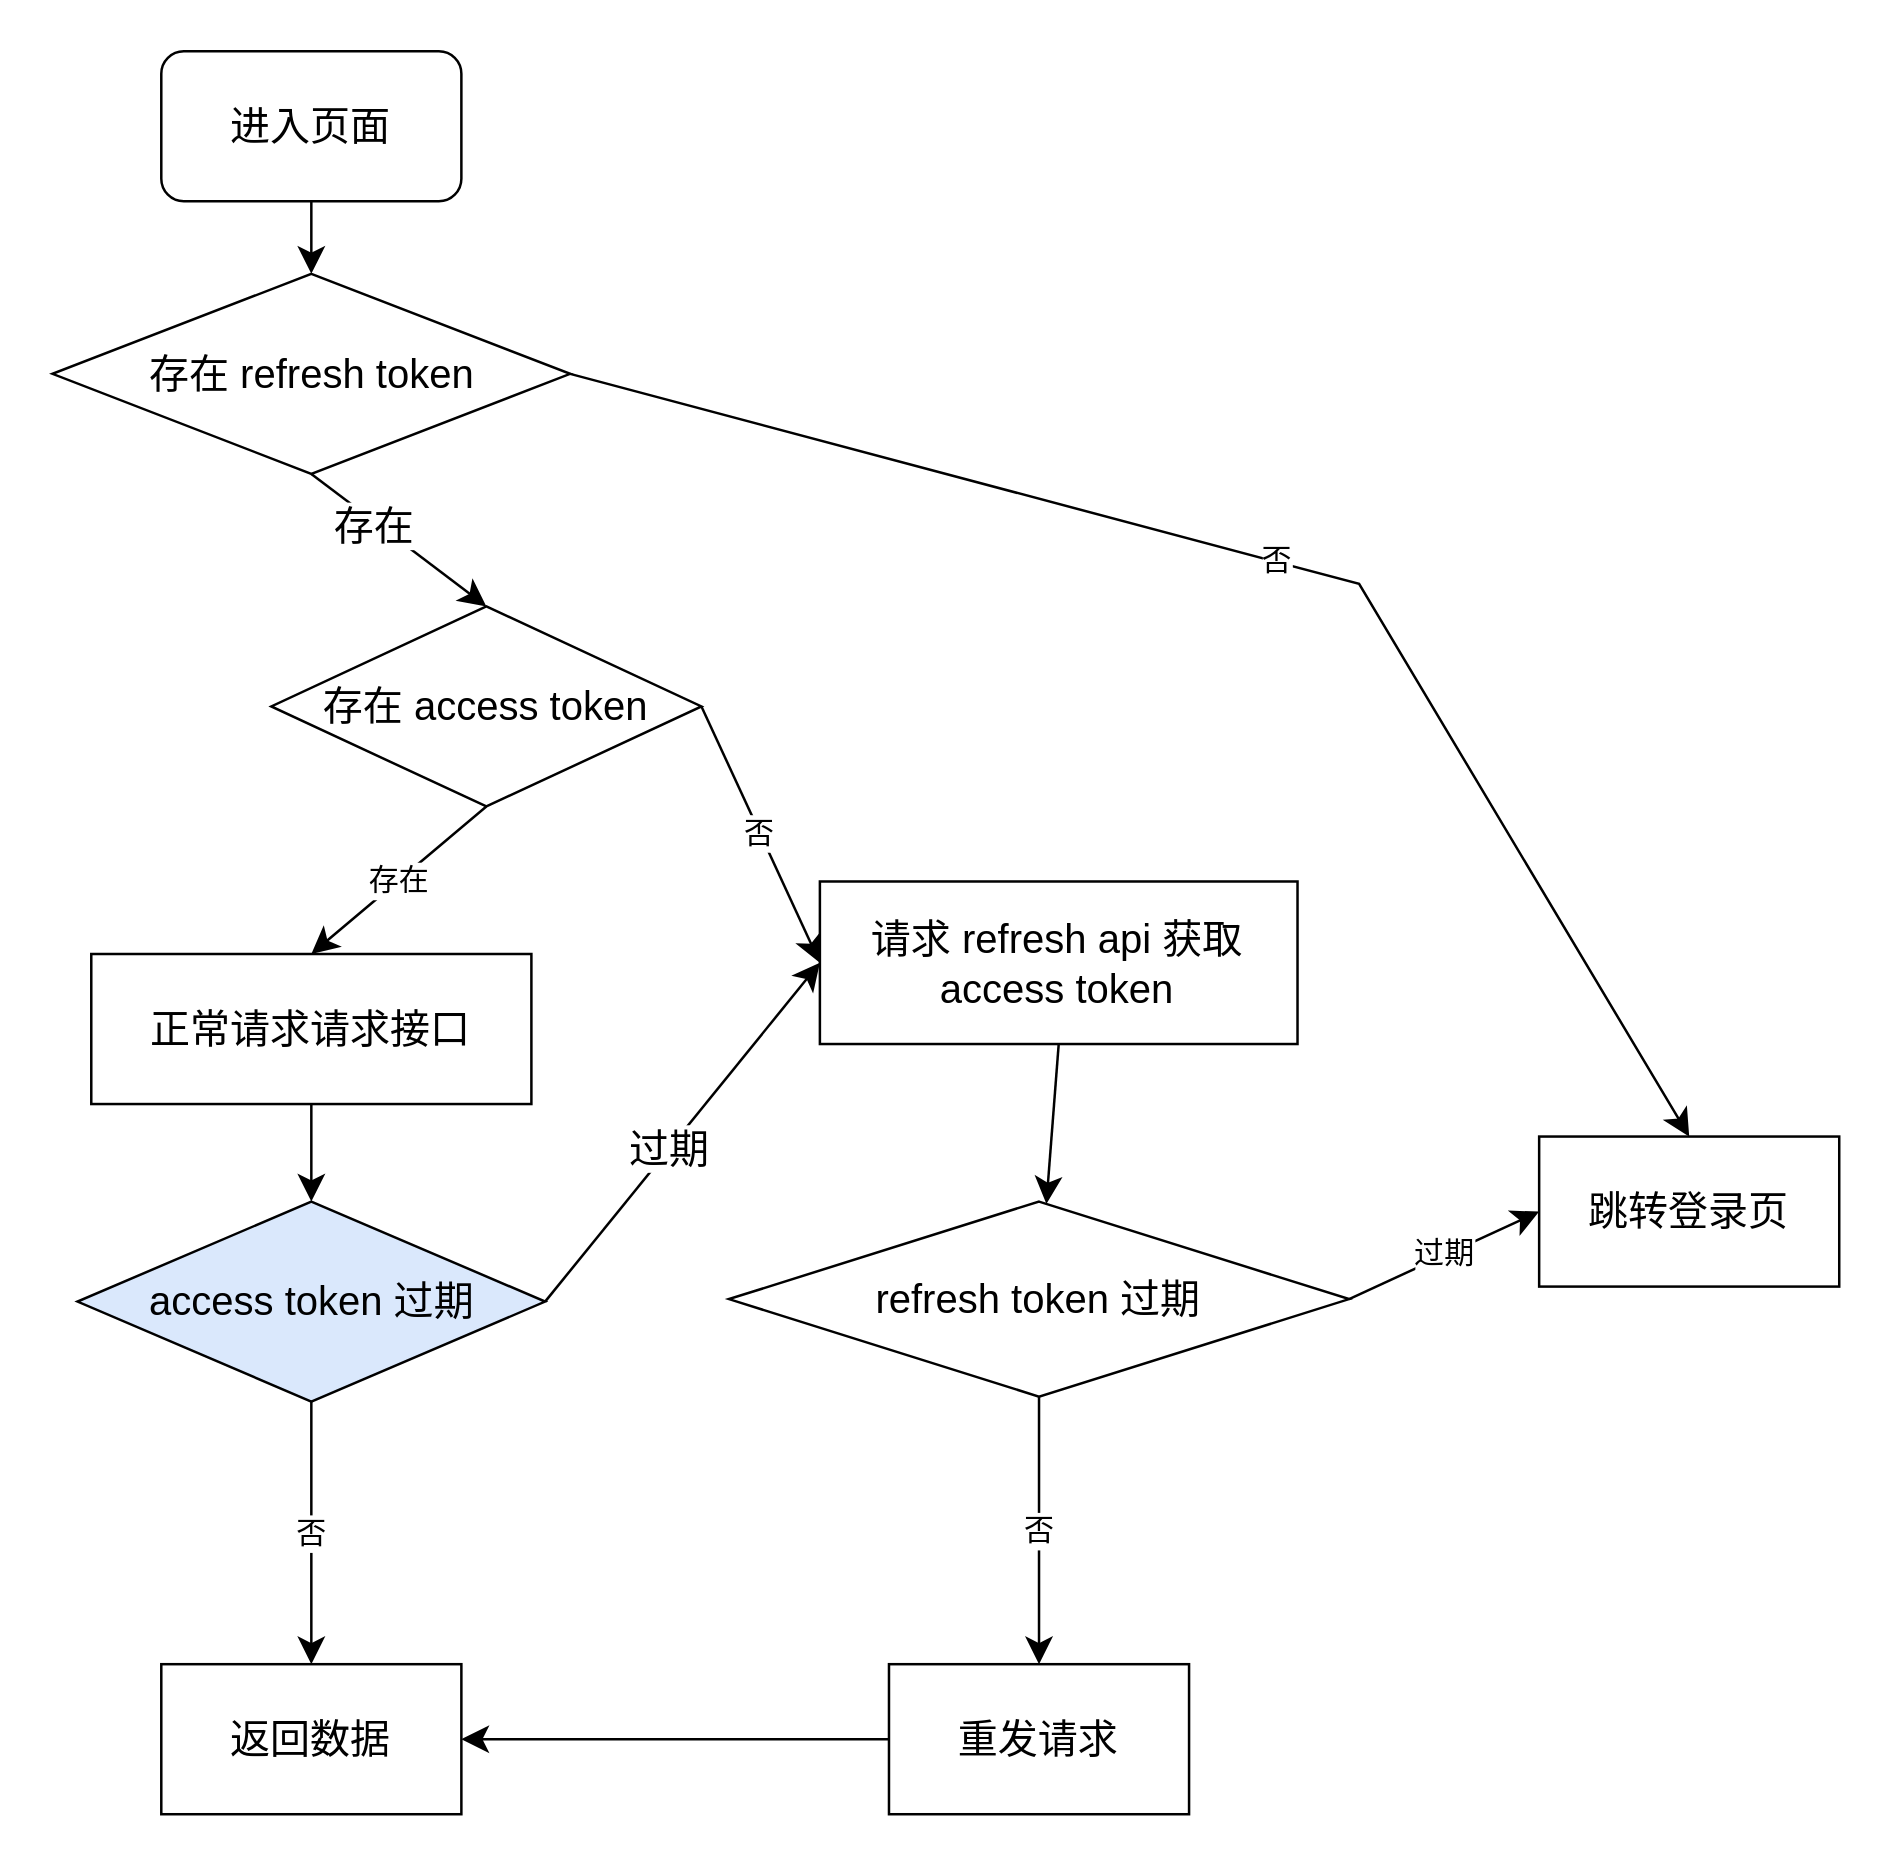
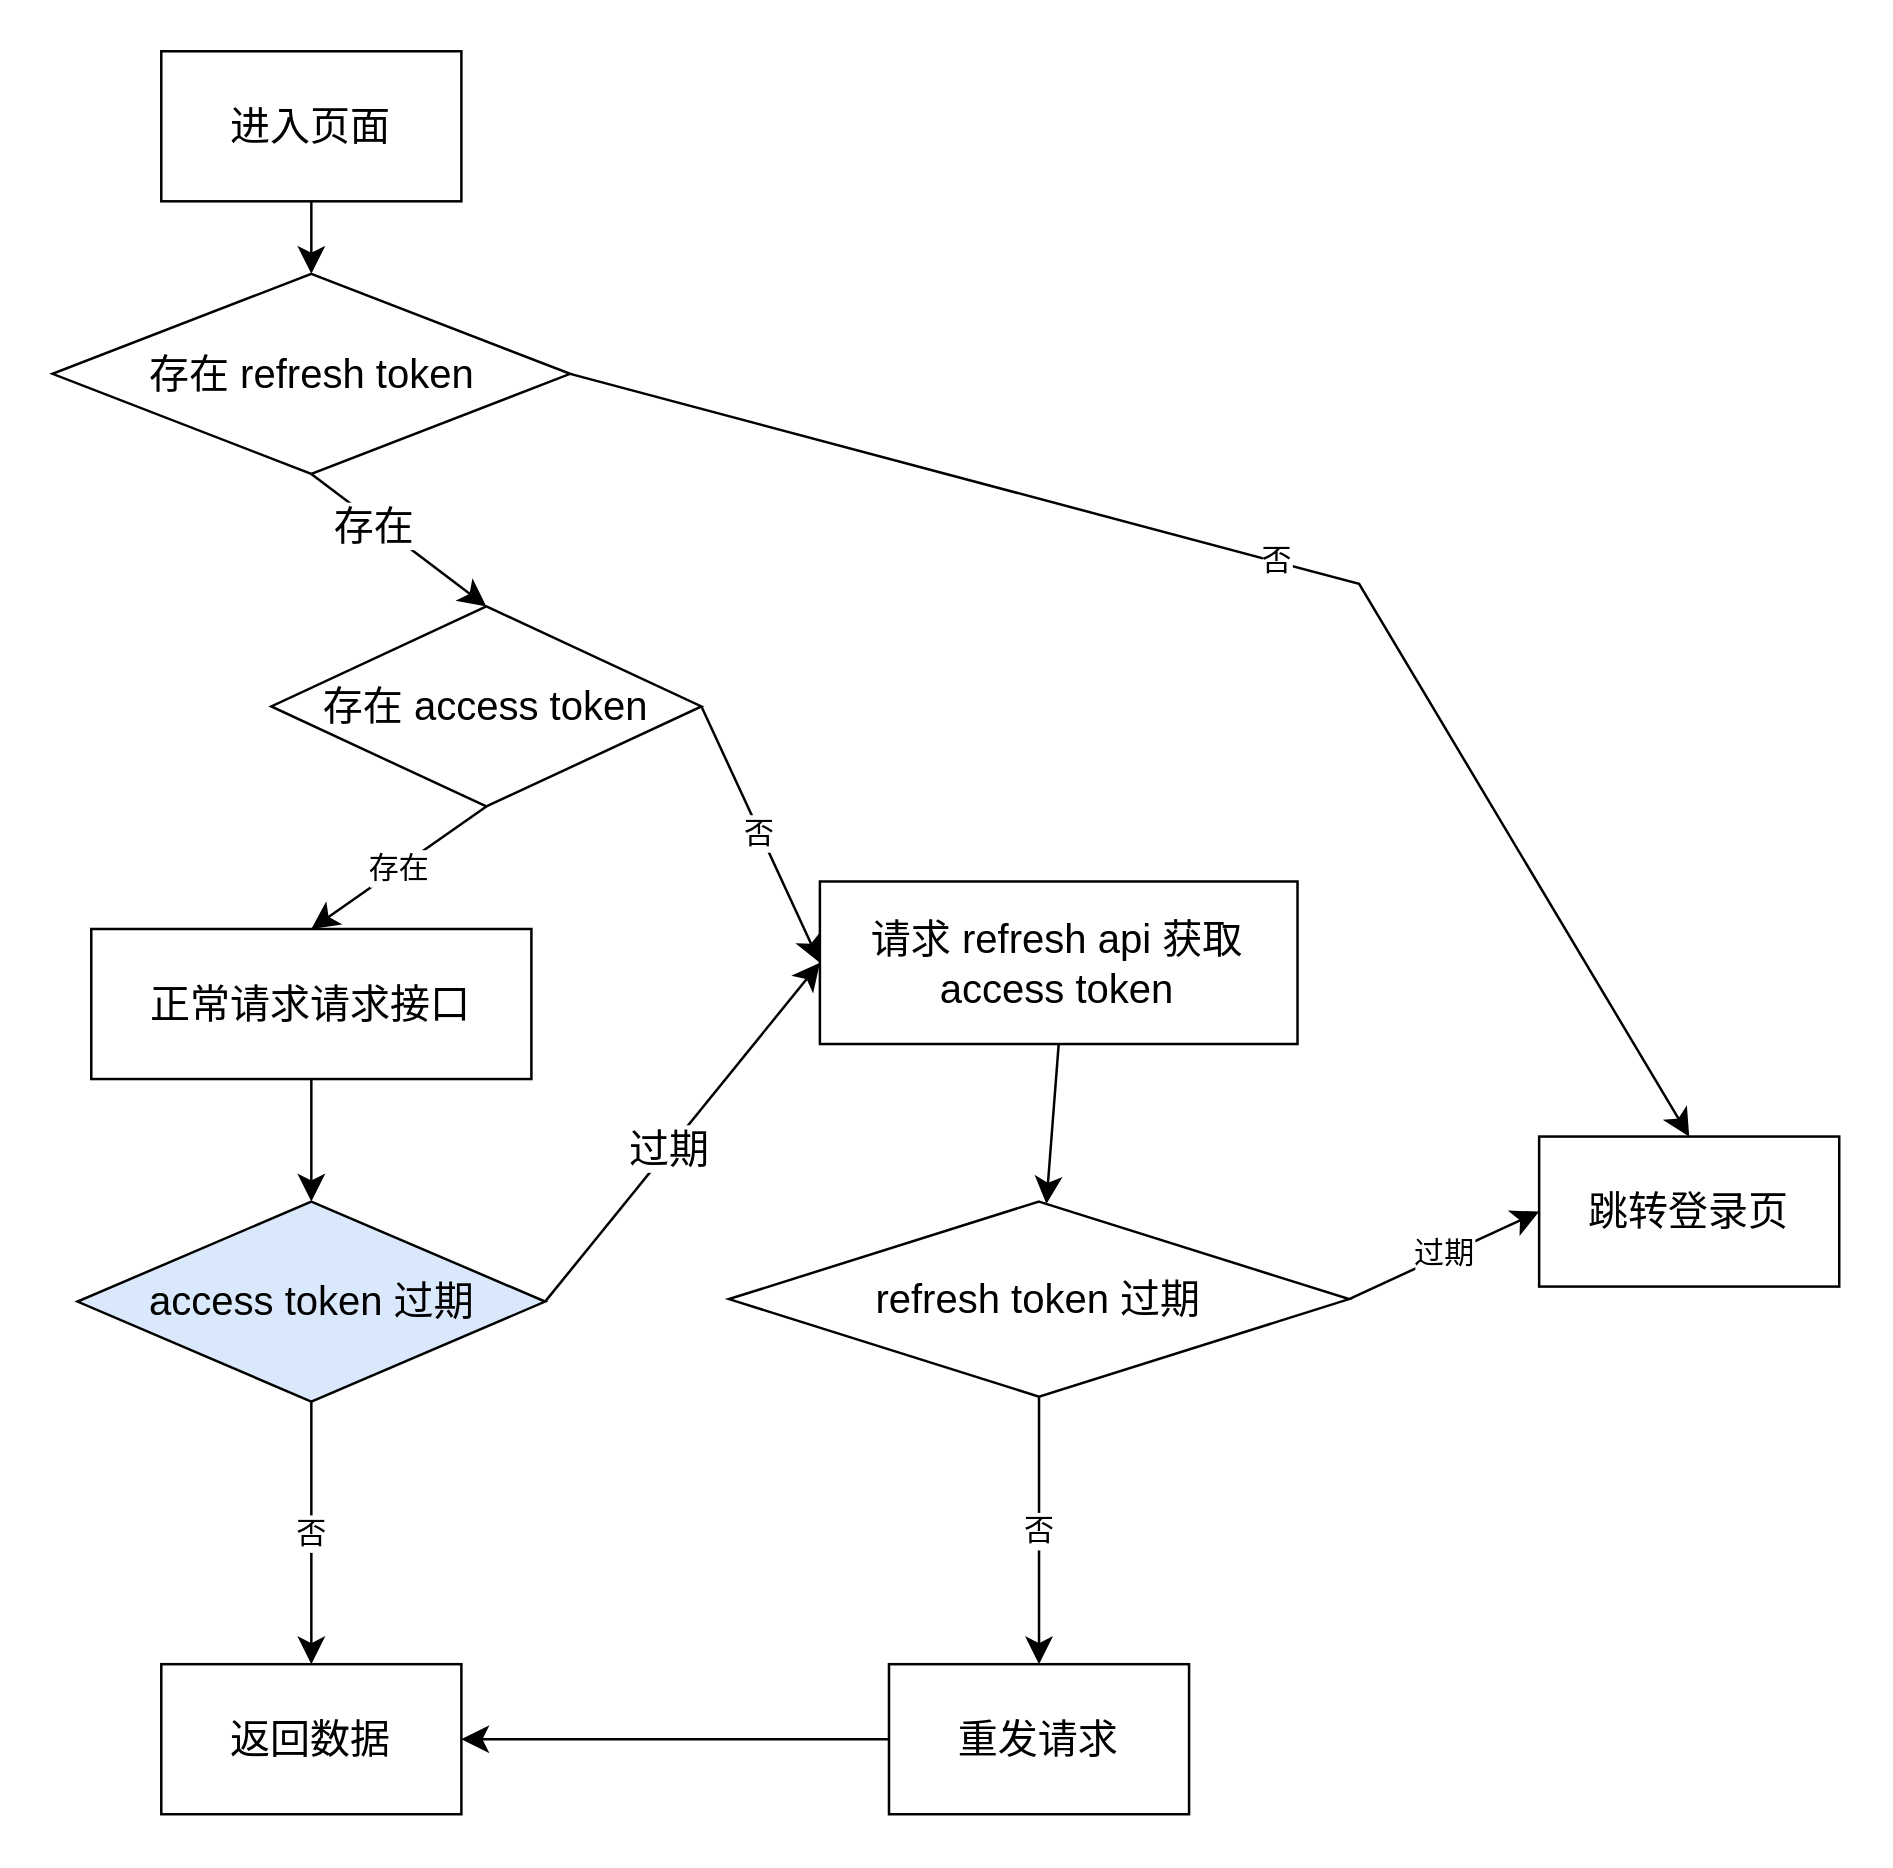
(311, 126) -> (311, 126)
(311, 1029) -> (311, 1004)
